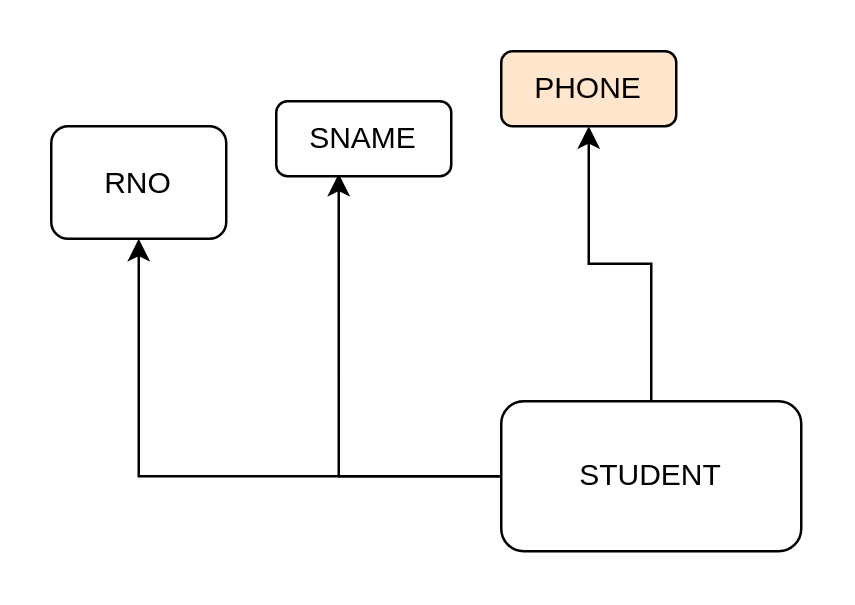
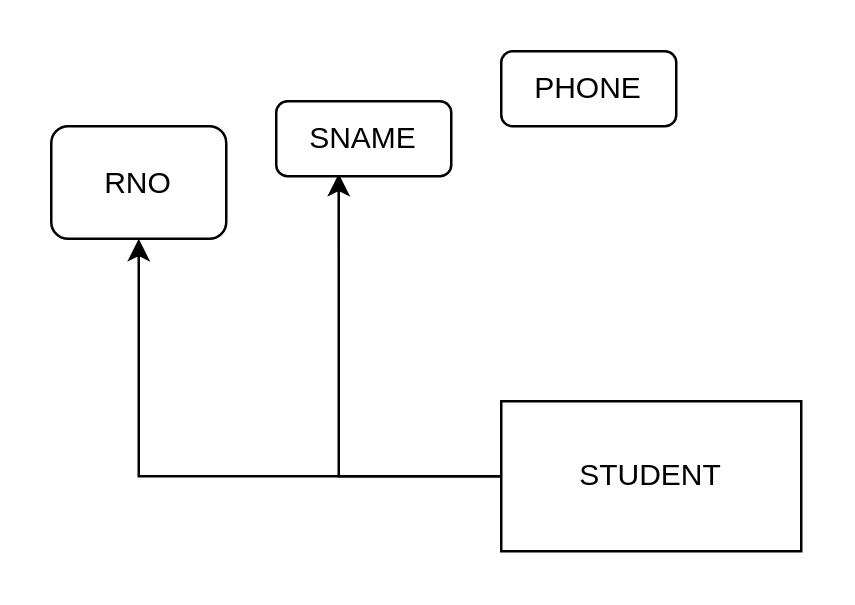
(589, 89) -> (589, 89)
(628, 264) -> none
(651, 476) -> (651, 476)
